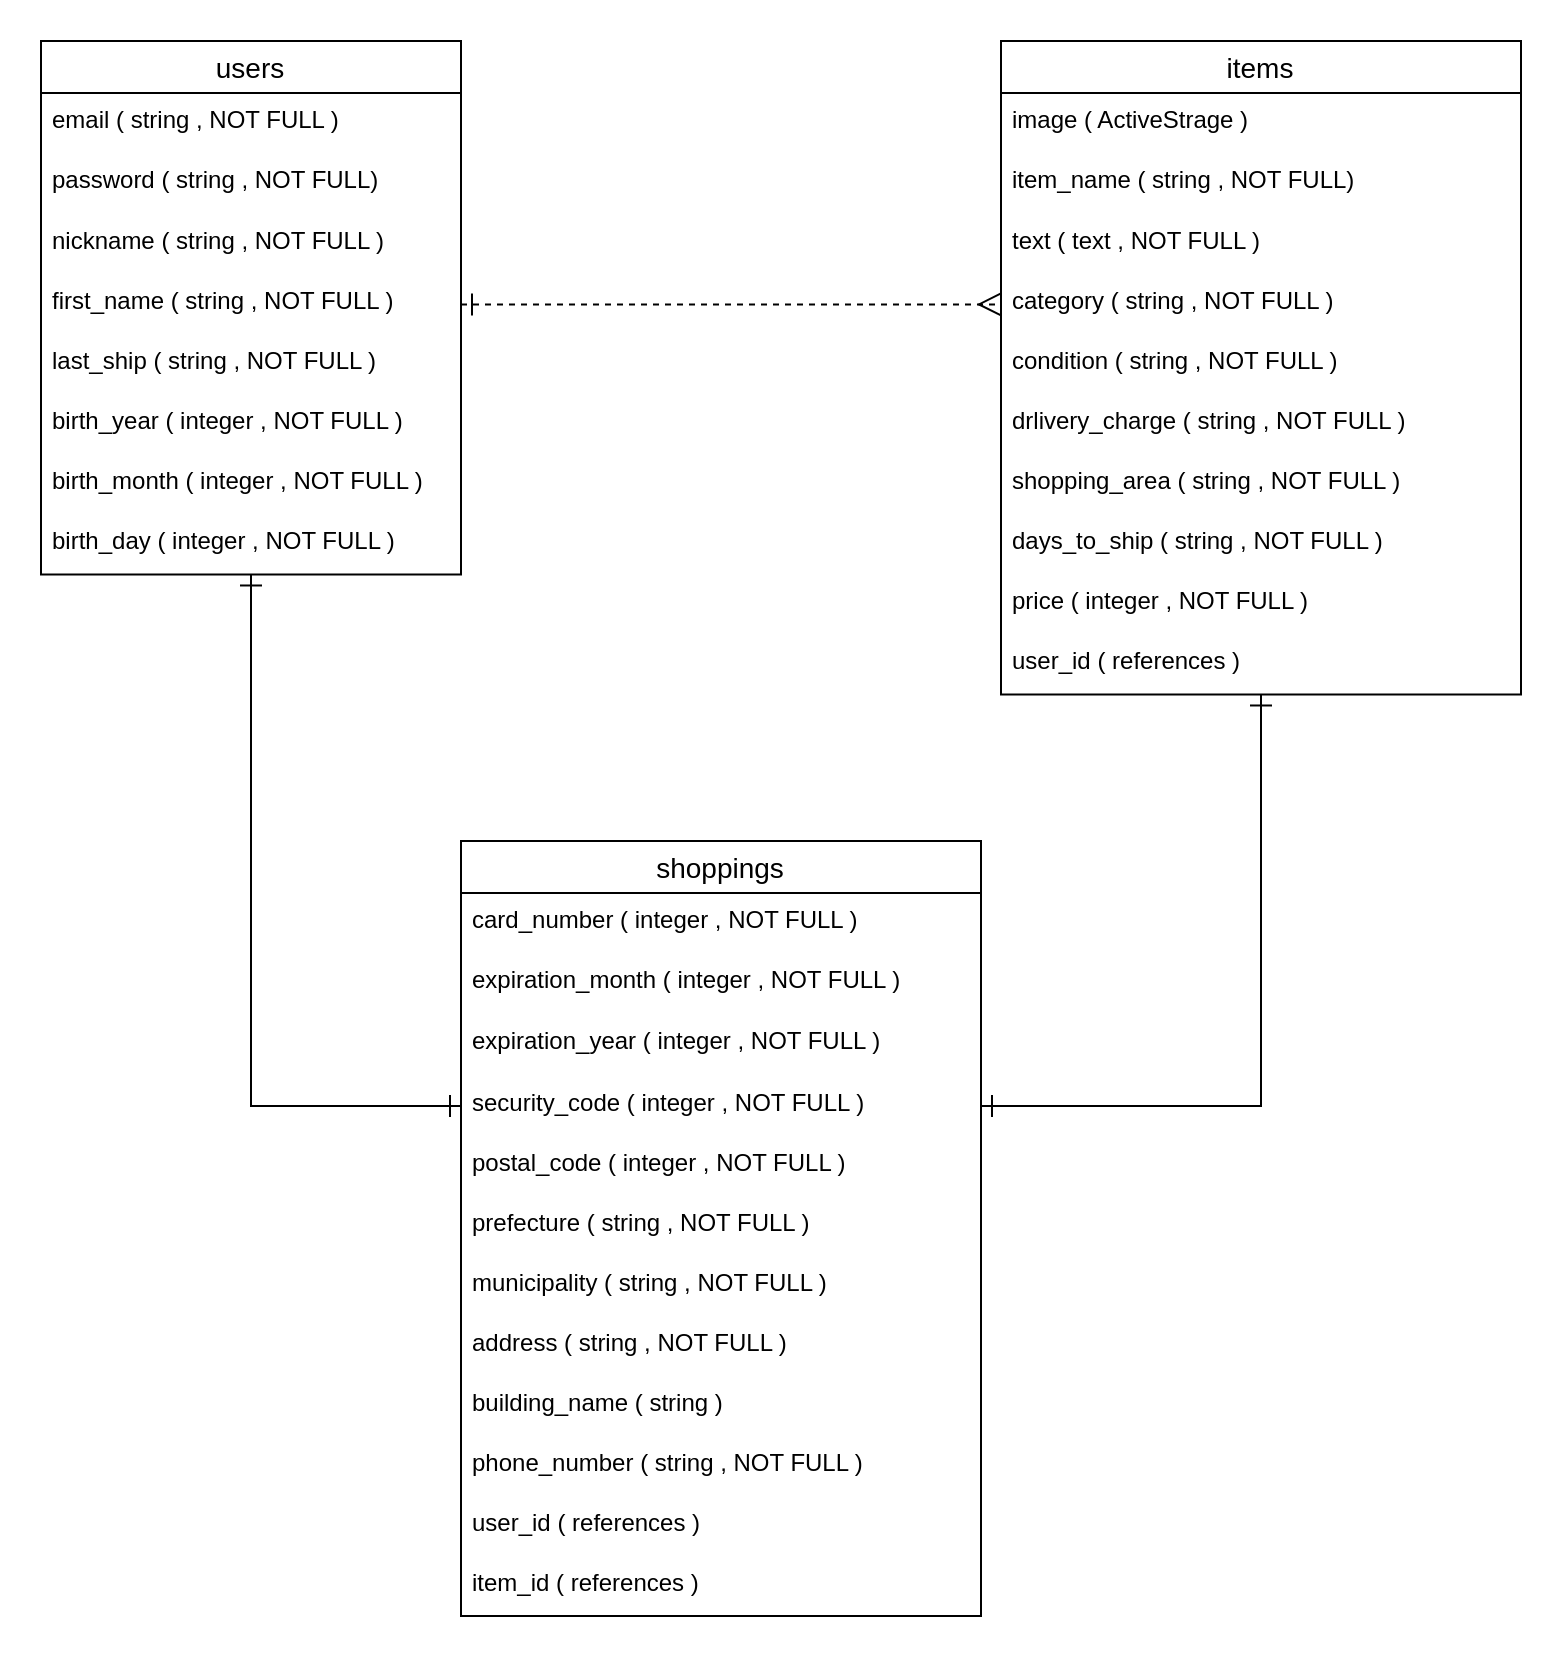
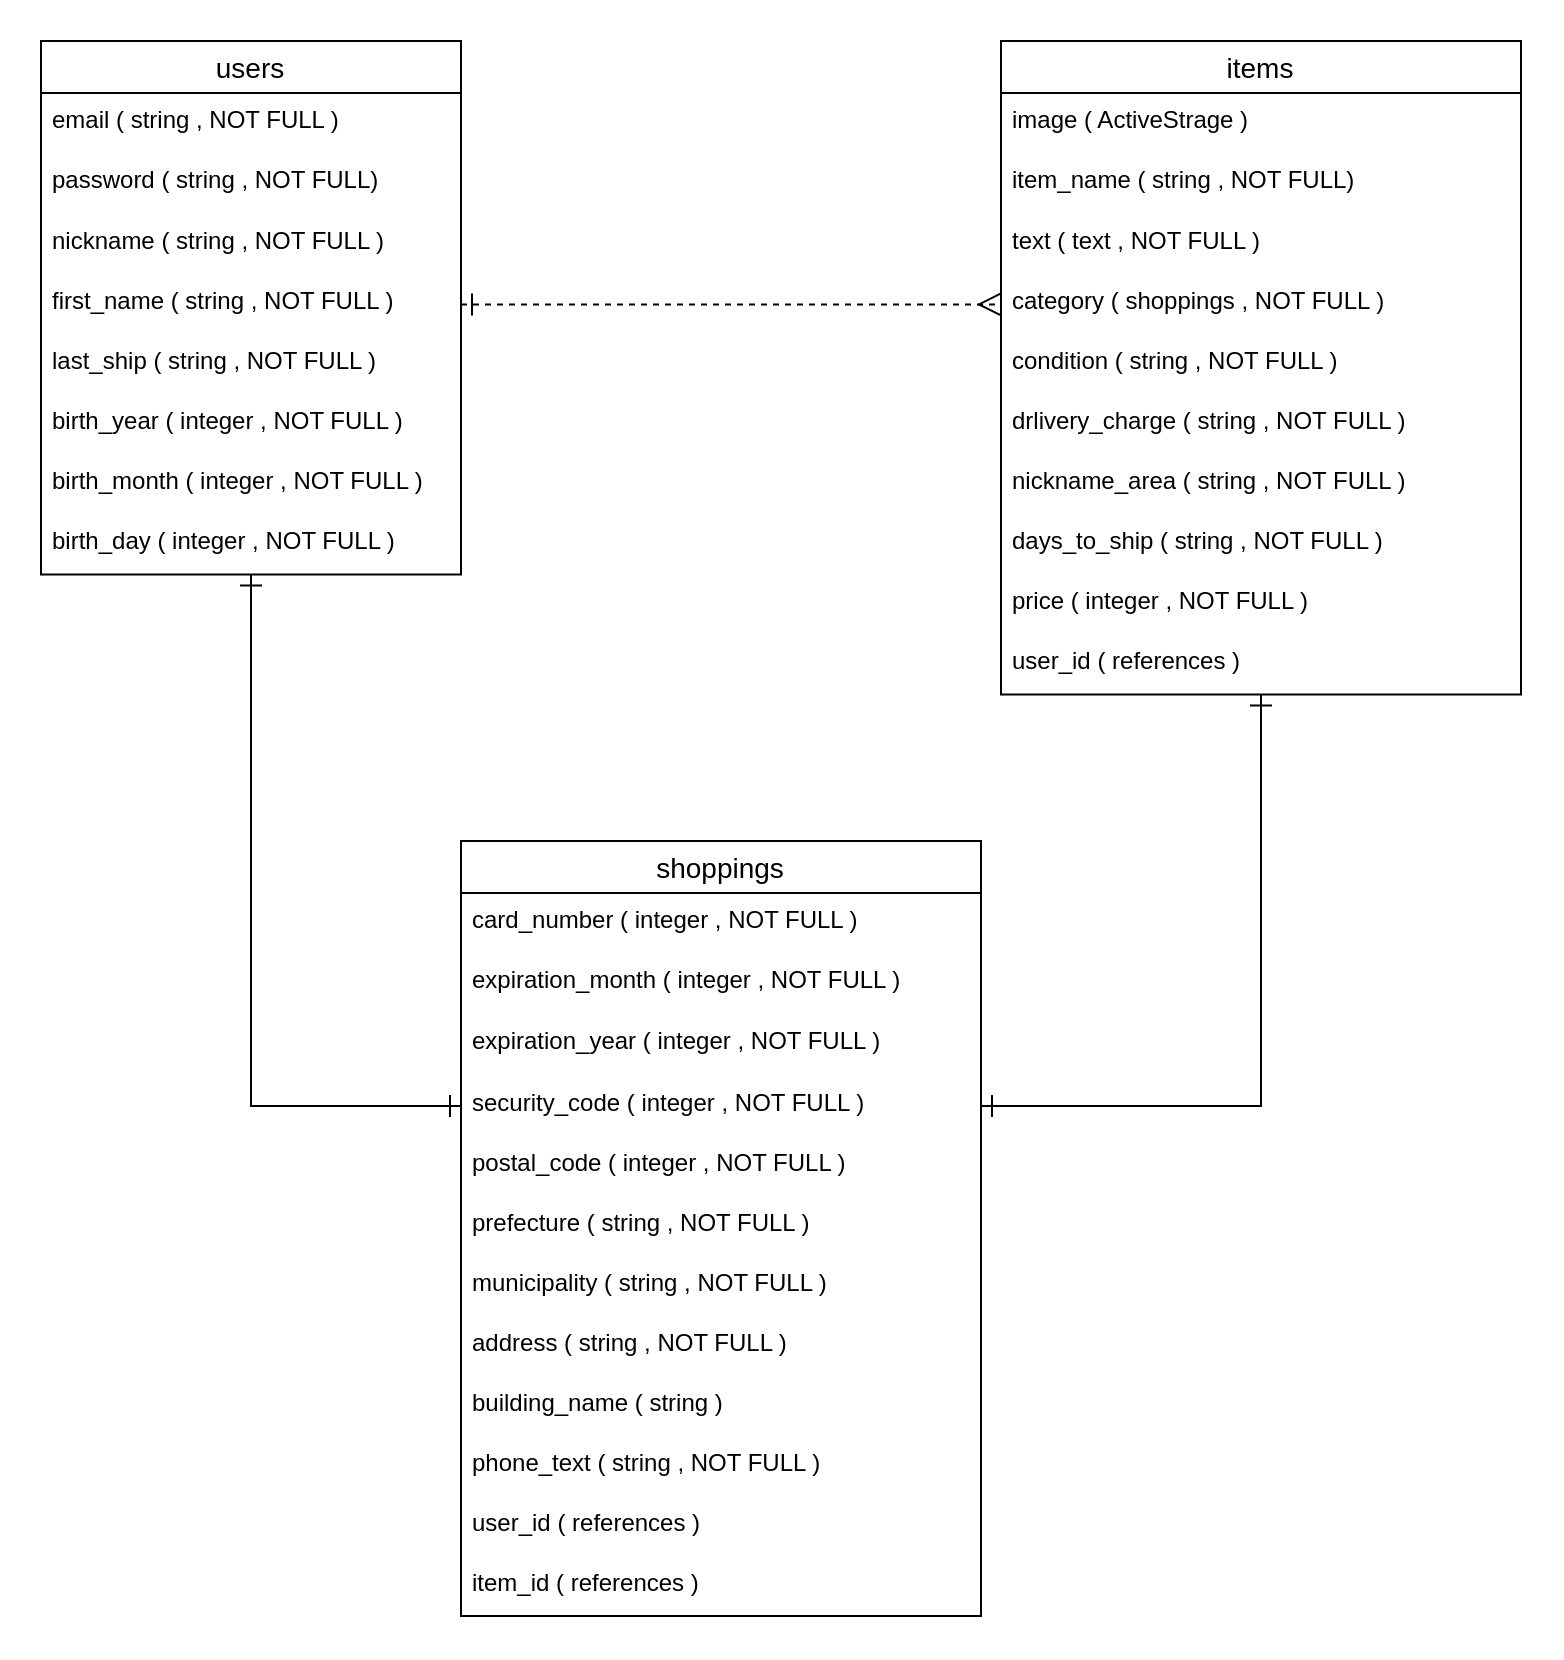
(1189, 301) -> (1209, 301)
(1219, 481) -> (1219, 481)
(676, 1463) -> (662, 1463)
